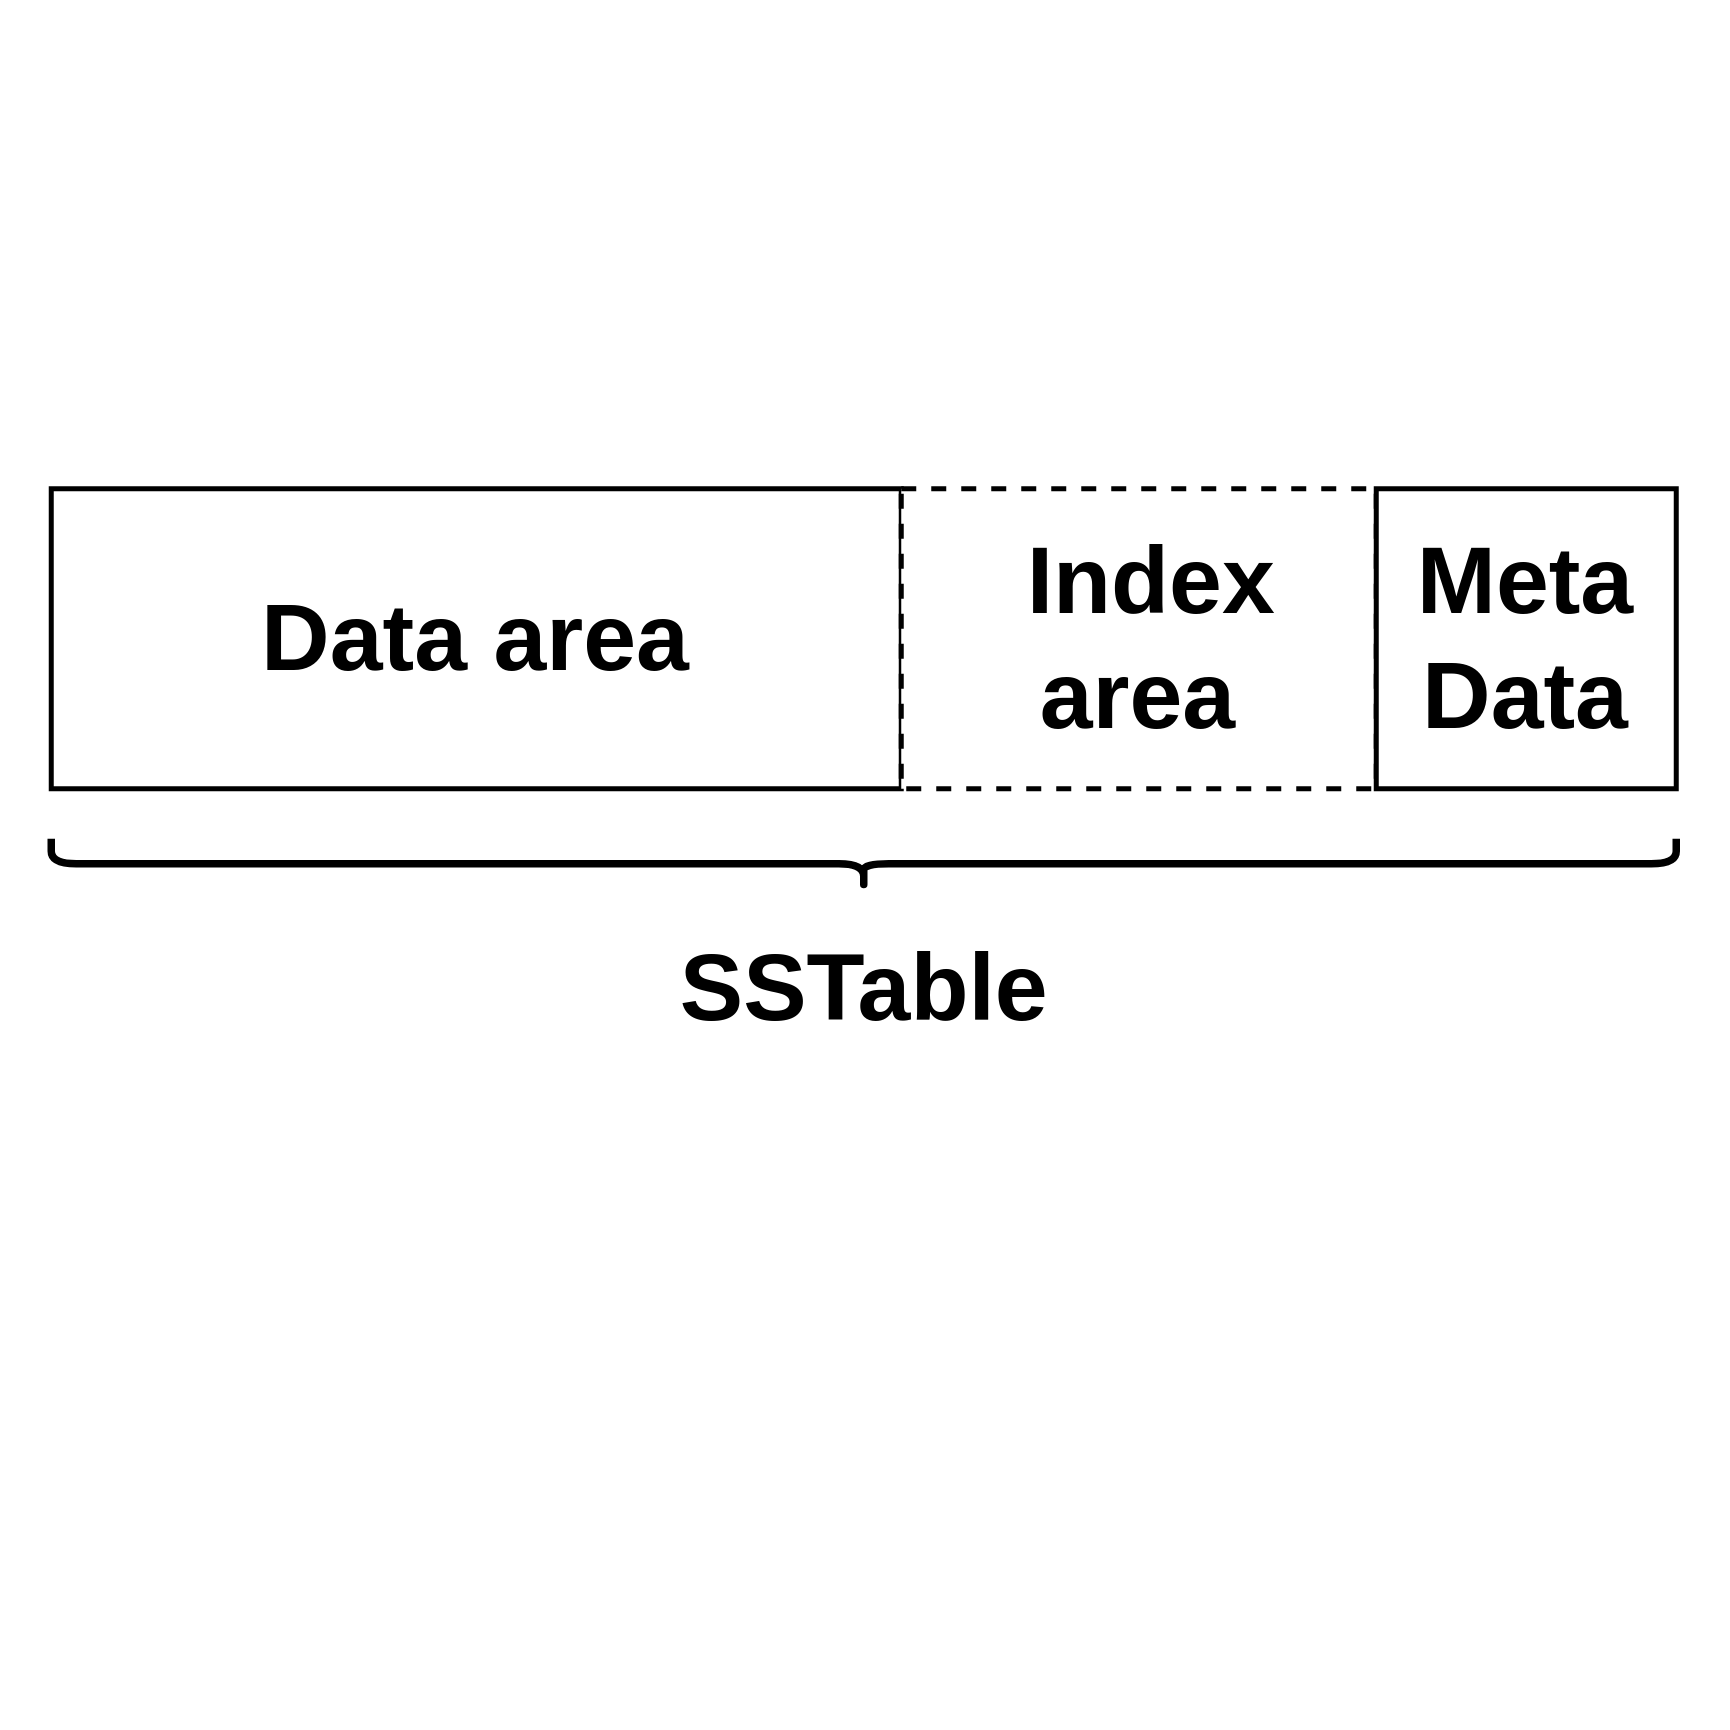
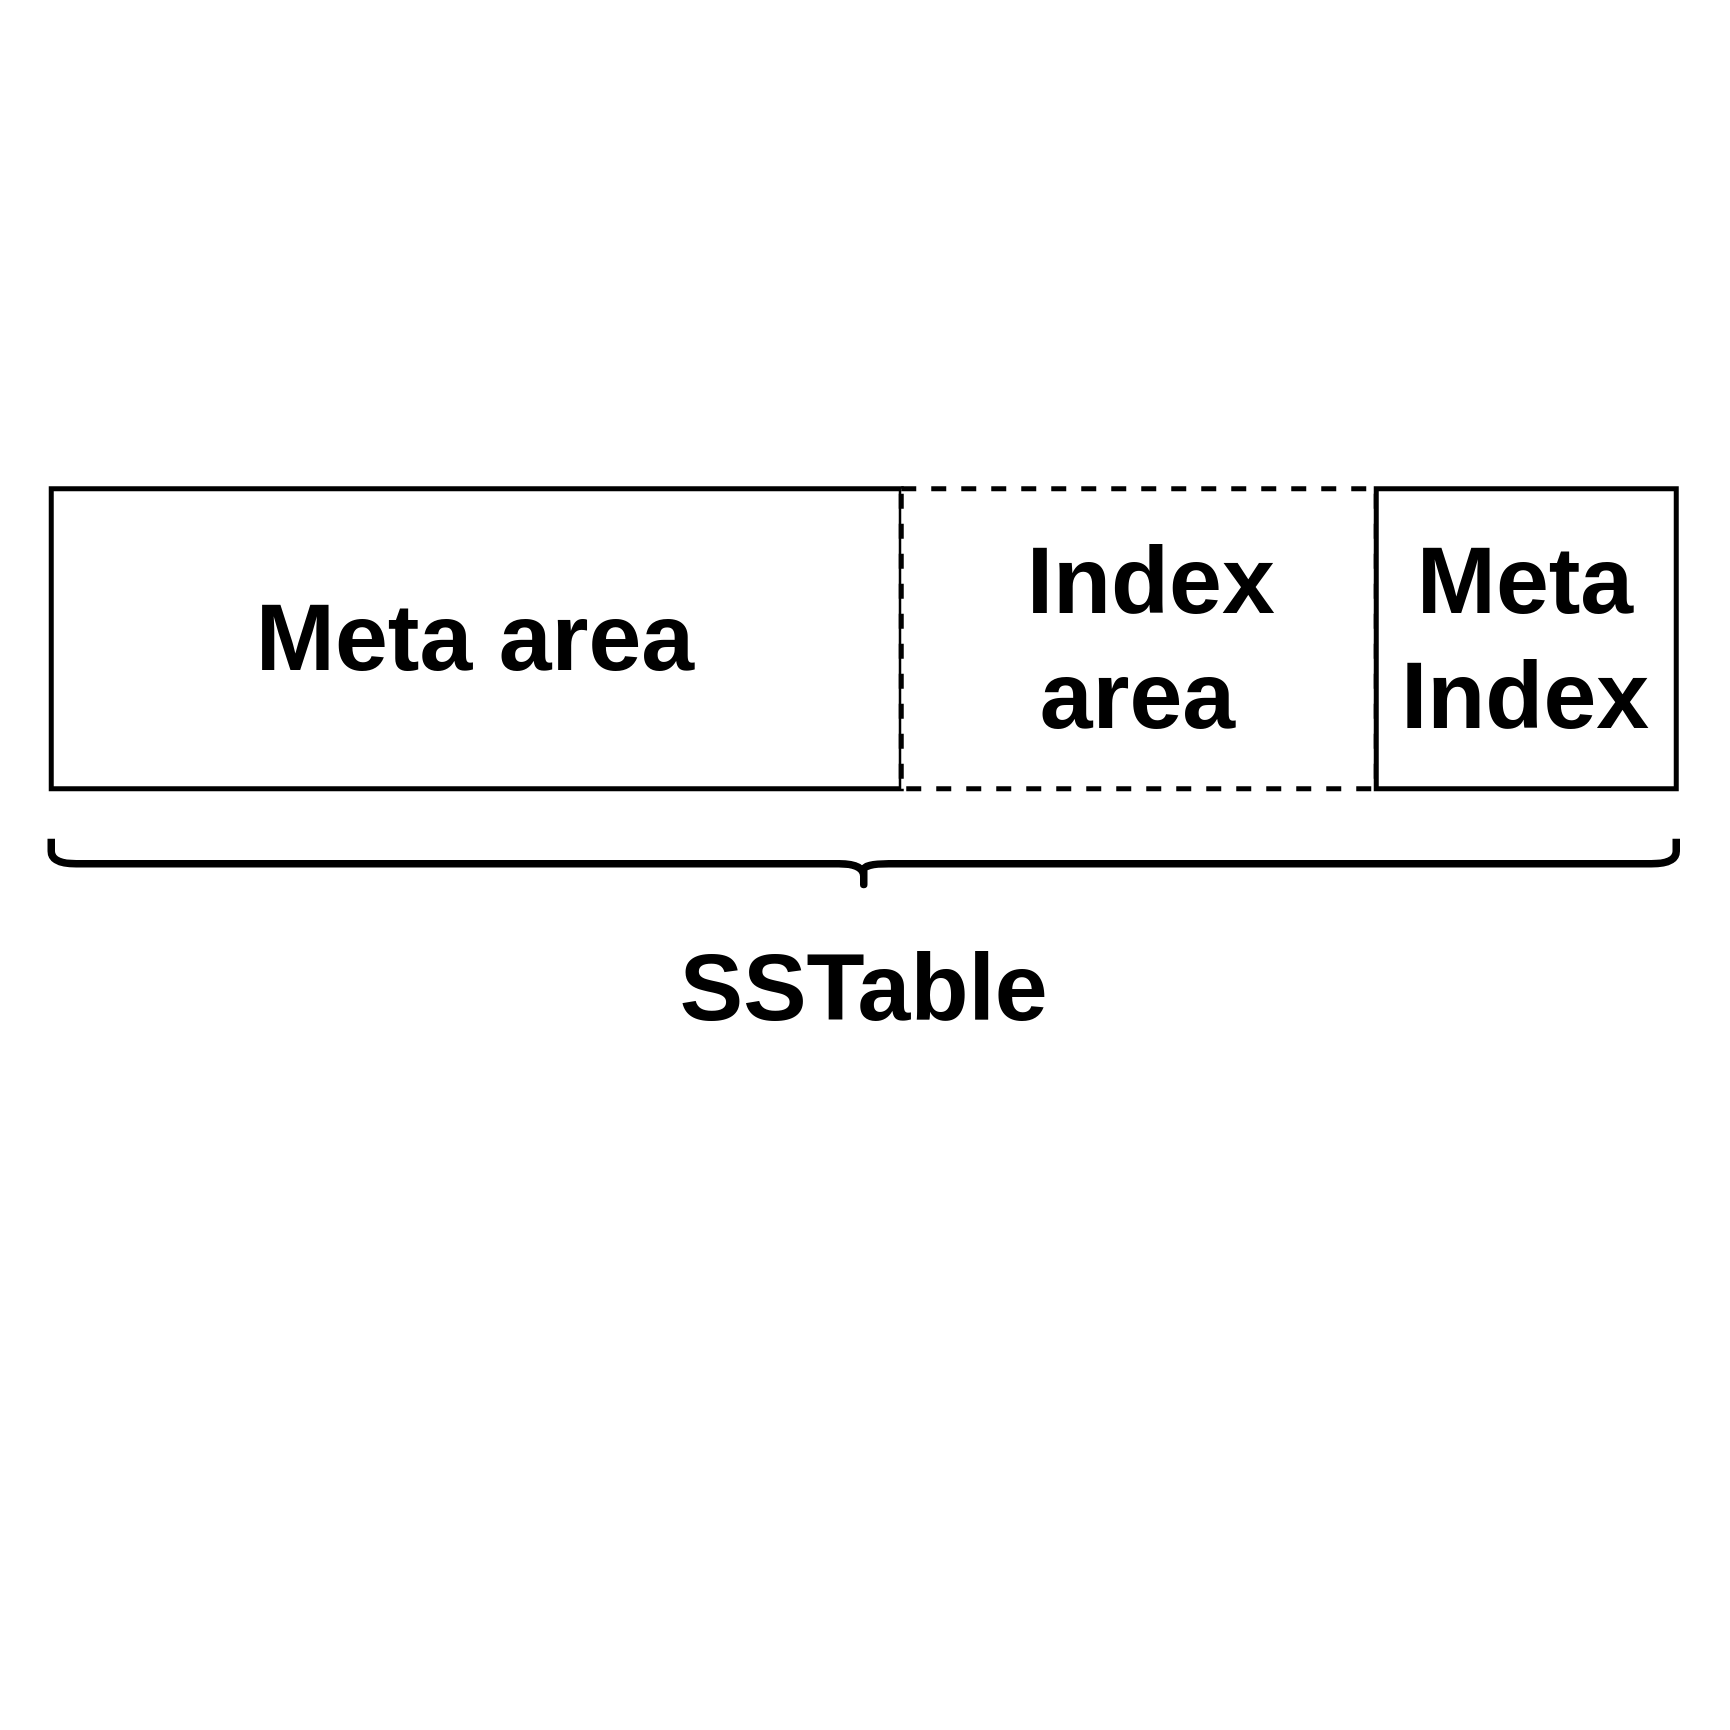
(476, 639) -> (476, 639)
(1526, 639) -> (1526, 639)
